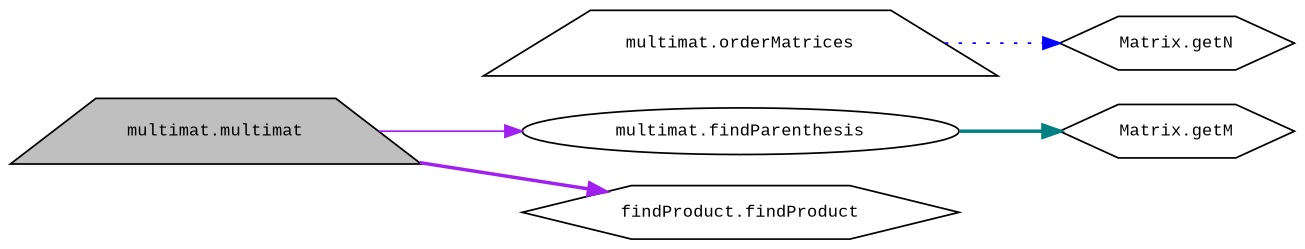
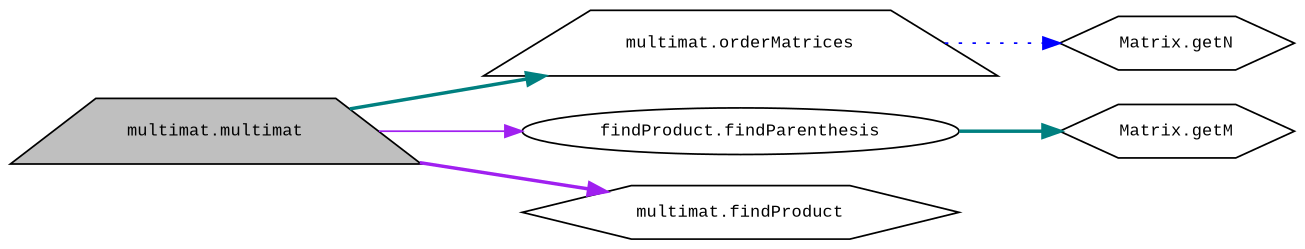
none -> (438, 94)
(741, 131) -> (741, 131)
(741, 212) -> (741, 212)
